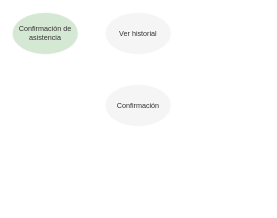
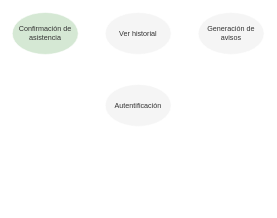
none -> (231, 33)
(138, 105) -> (138, 105)
